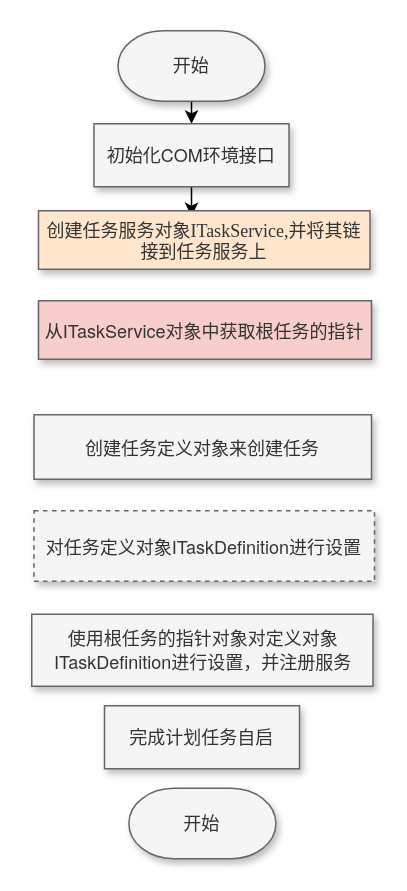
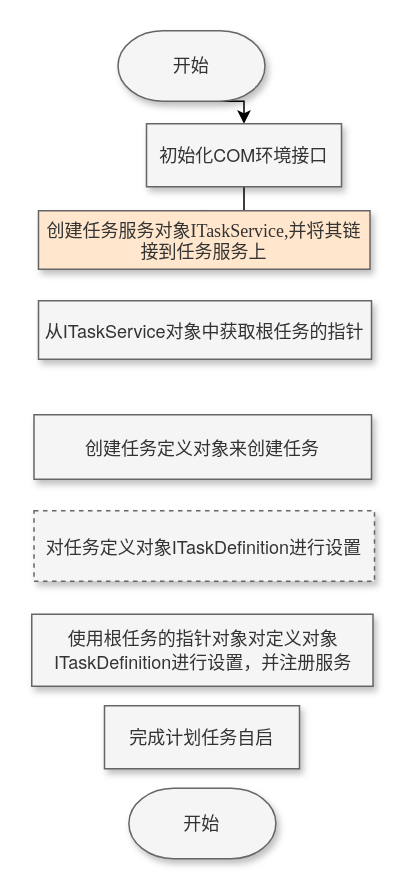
(191, 155) -> (244, 155)
(205, 330) -> (205, 330)
